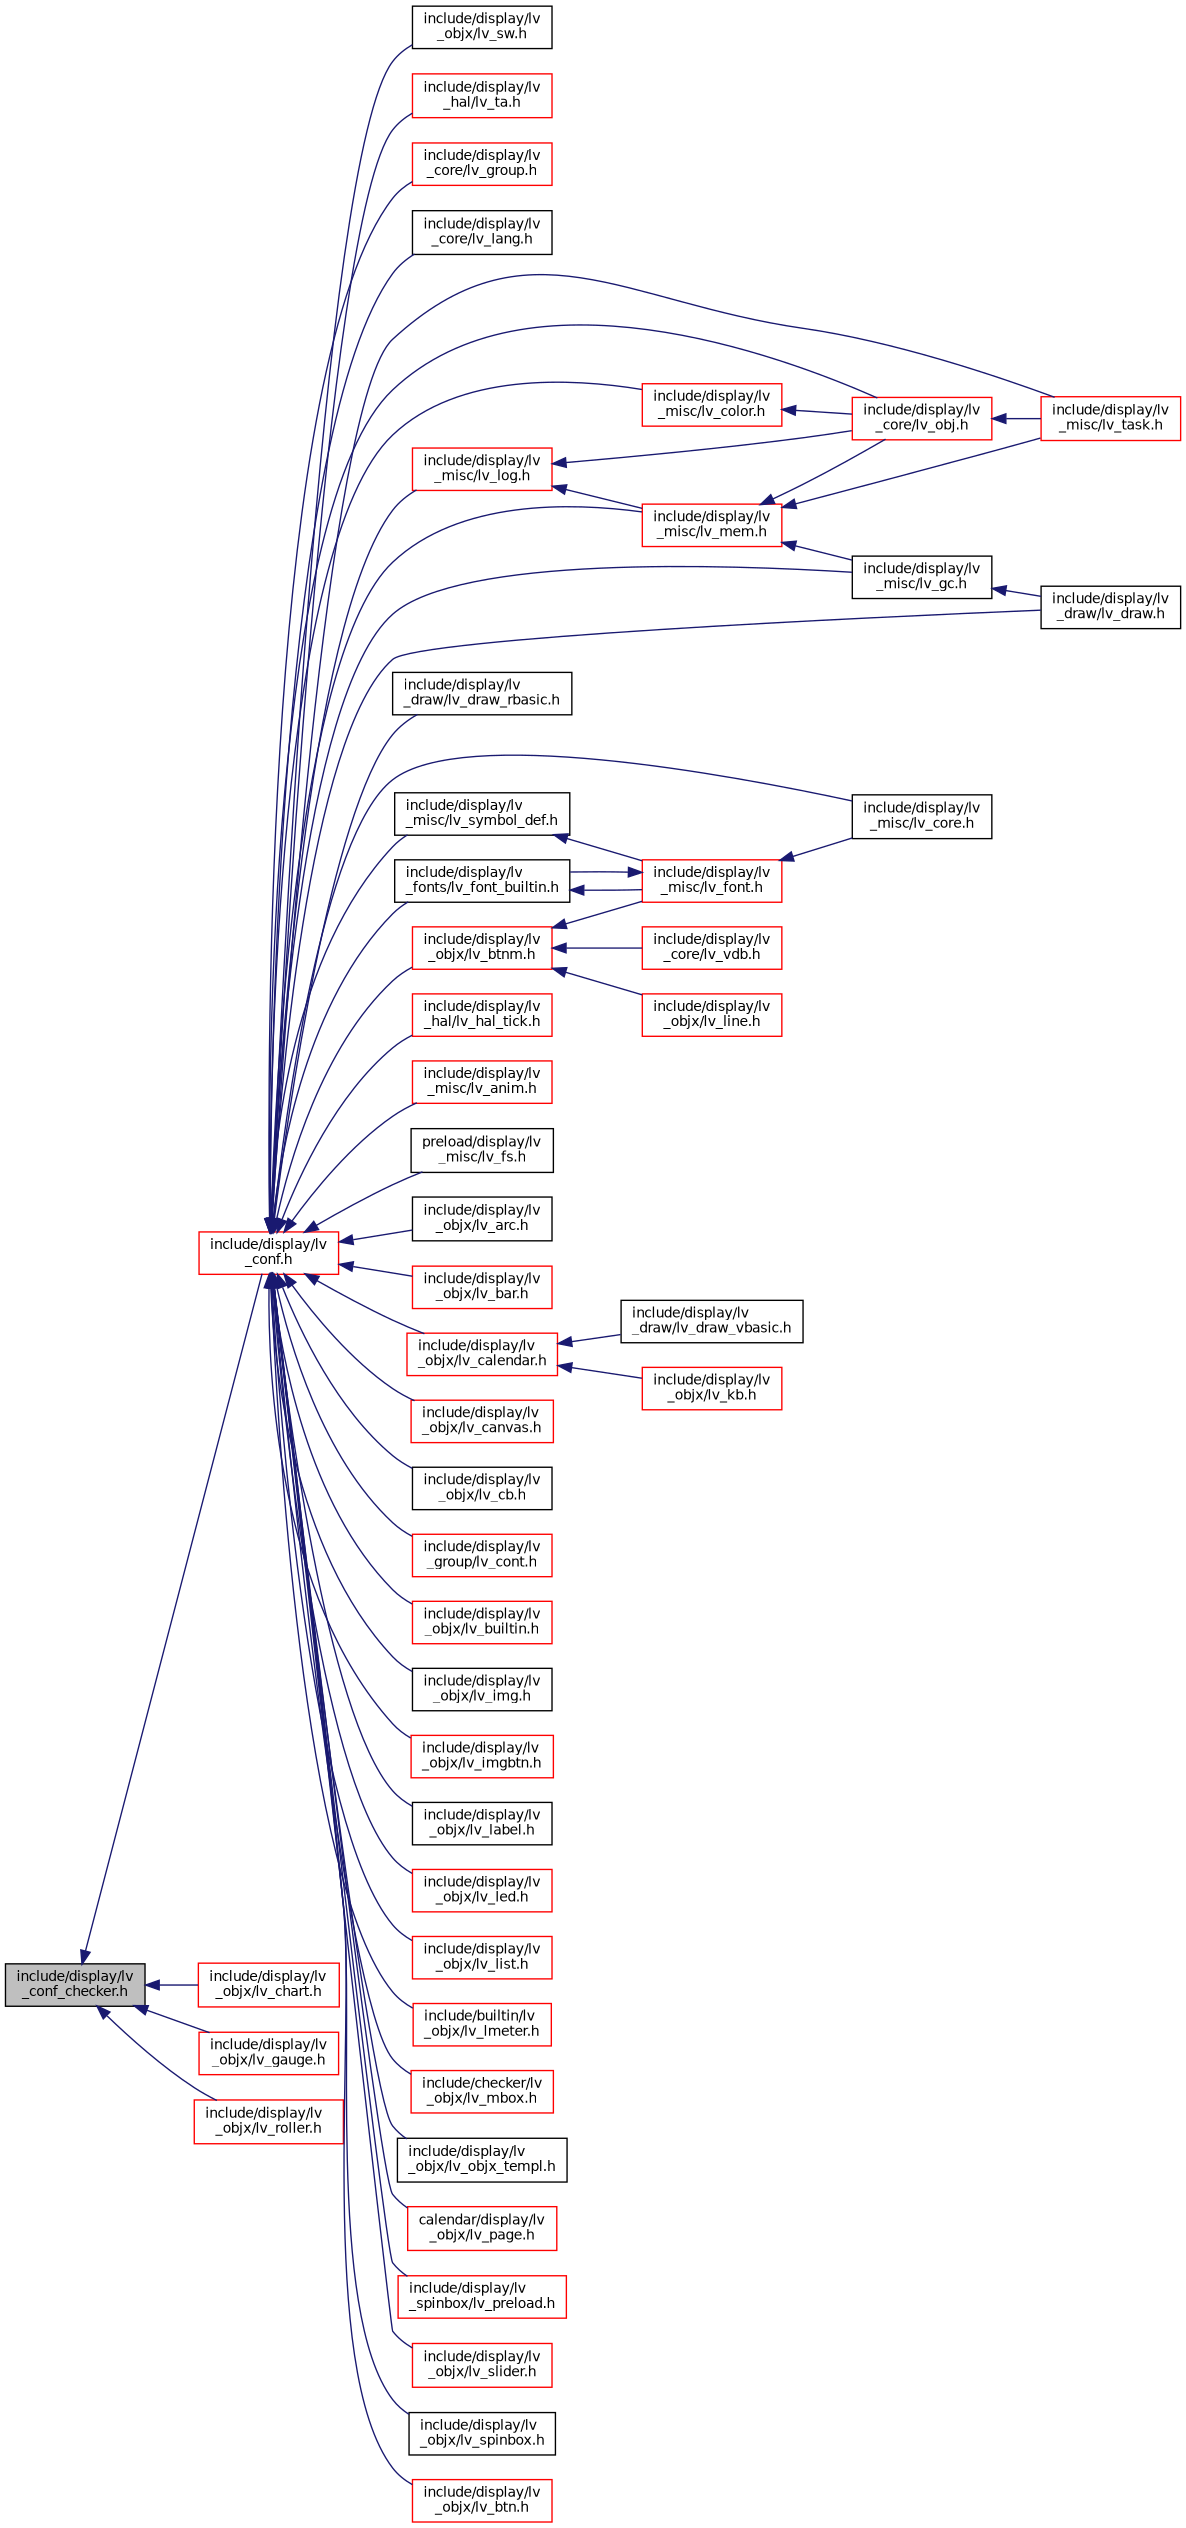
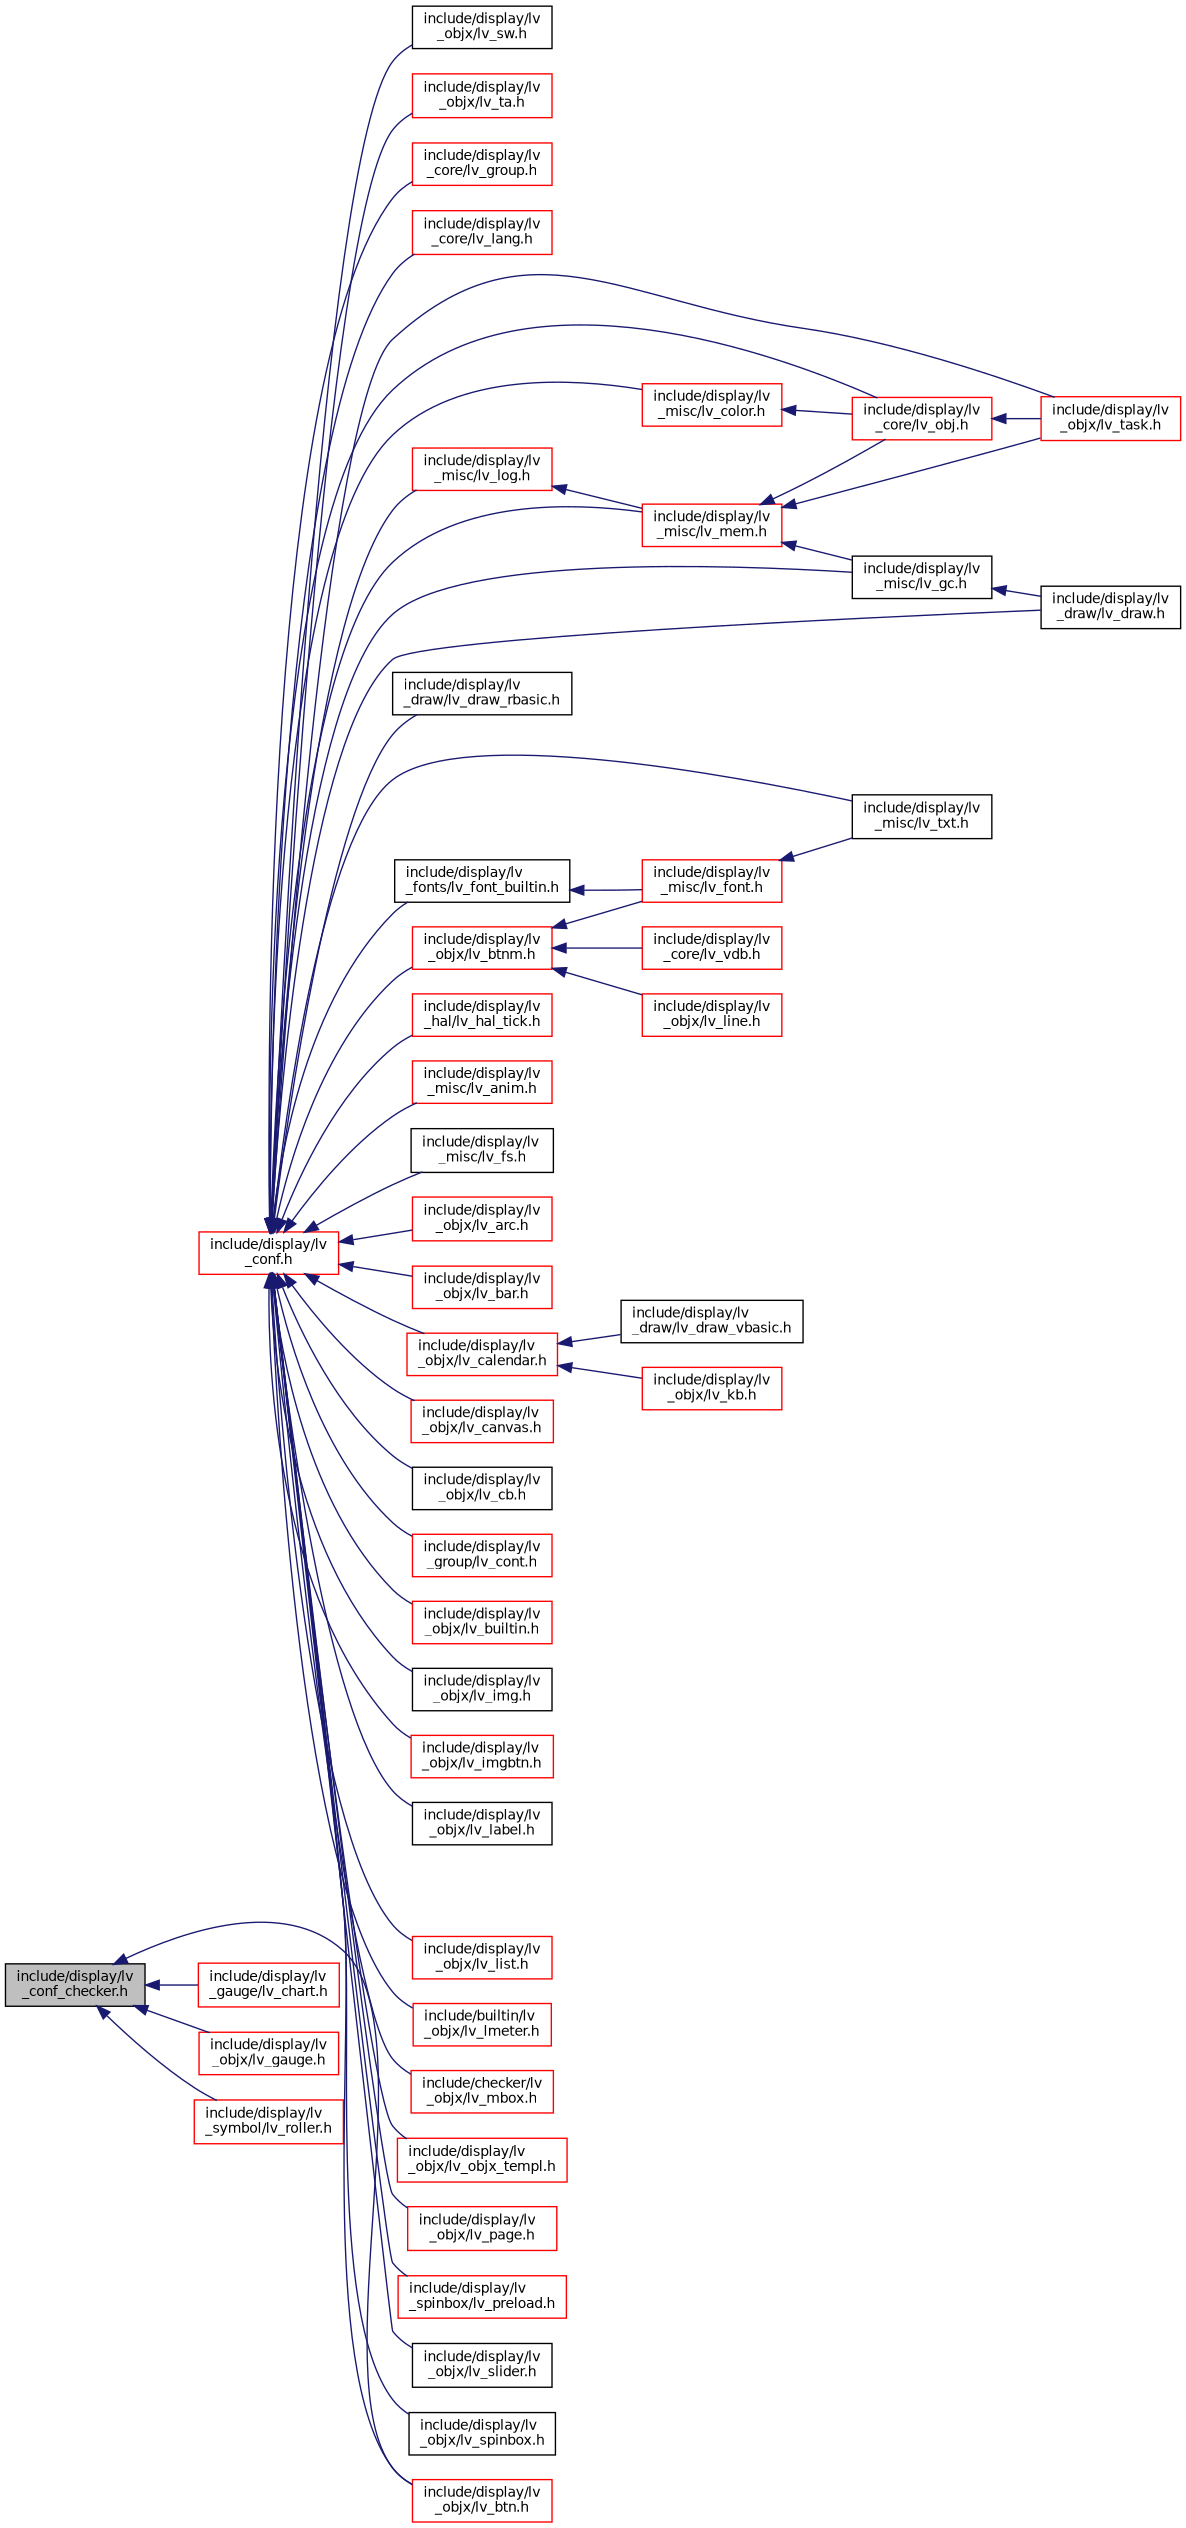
(482, 96) -> (482, 96)
(482, 233) -> (482, 233)
(1111, 419) -> (1111, 419)
(709, 449) -> none
(482, 814) -> none
(922, 817) -> (922, 817)
(599, 872) -> none
(482, 1151) -> (482, 1151)
(482, 1219) -> (482, 1219)
(174, 1612) -> (371, 2243)
(482, 1891) -> none
(269, 1985) -> (269, 1985)
(269, 2122) -> (269, 2122)
(482, 2160) -> (482, 2160)
(482, 2229) -> (482, 2229)
(482, 2365) -> (482, 2365)
